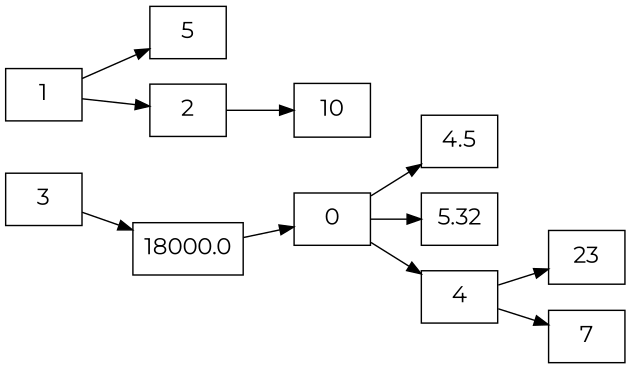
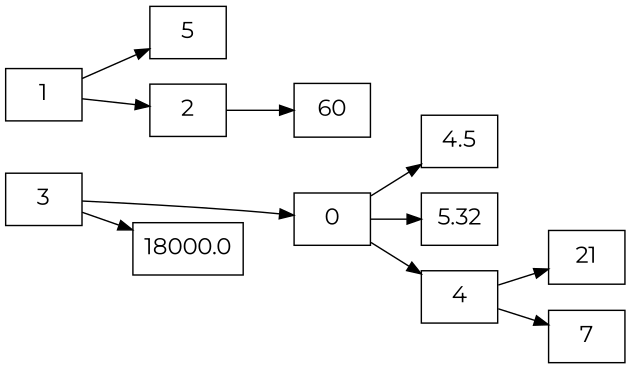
(332, 110) -> (332, 110)
(262, 234) -> (181, 206)
(587, 257) -> (587, 257)
